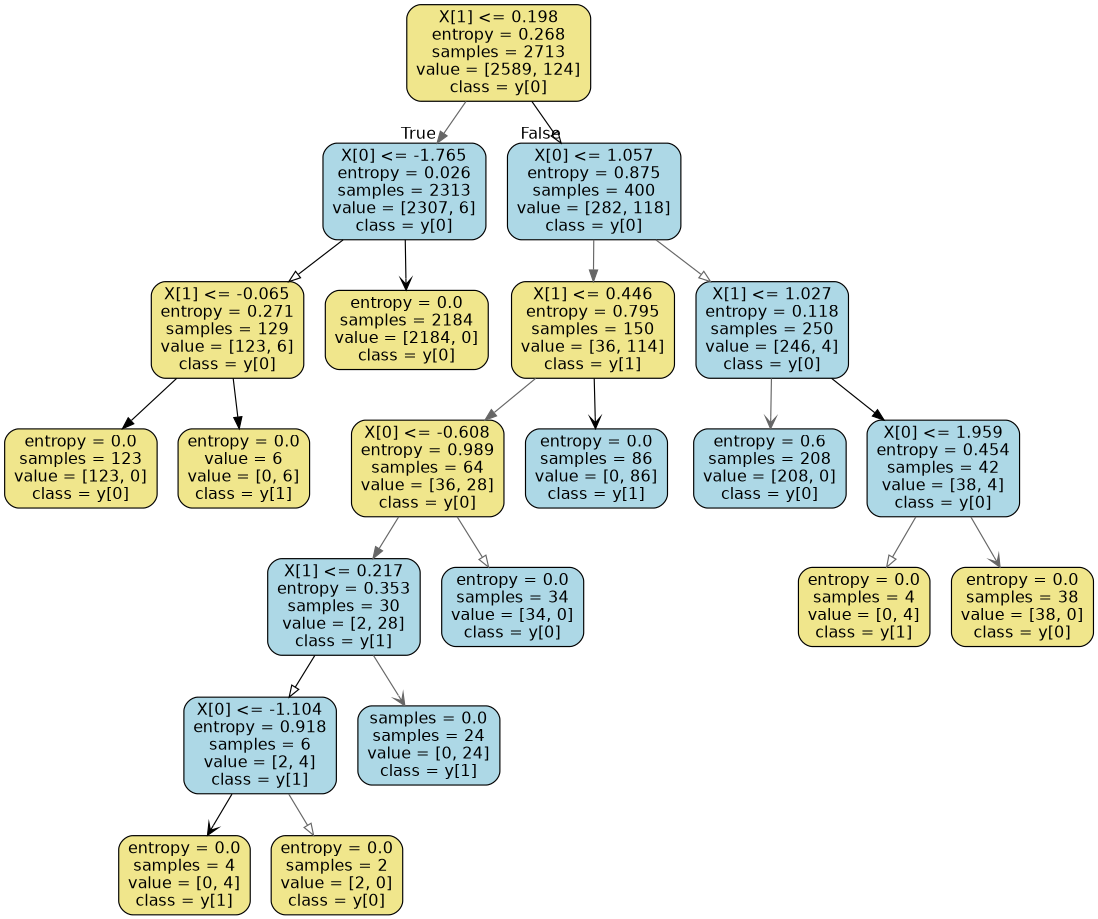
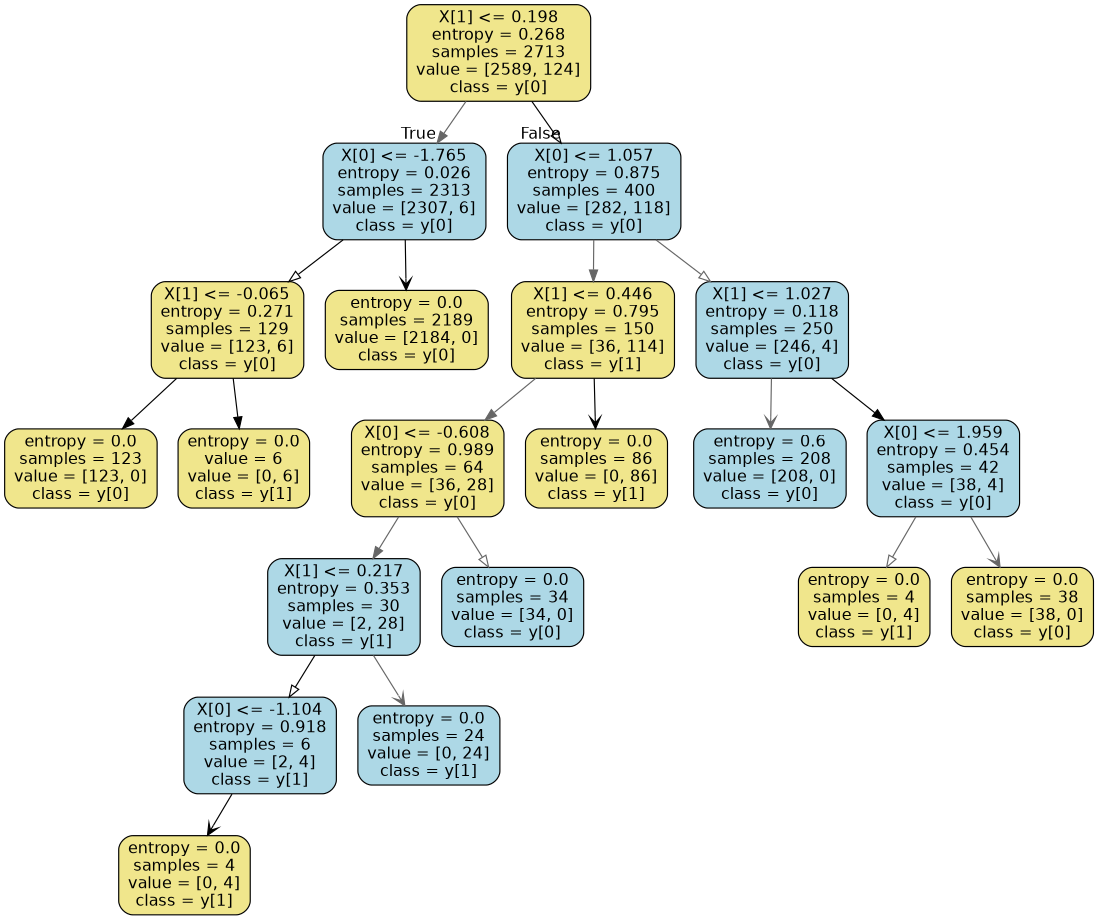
(407, 330) -> (407, 330)
(596, 468) -> (596, 468)
(429, 745) -> (429, 745)
(337, 875) -> none
